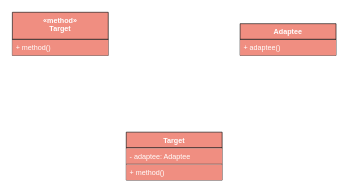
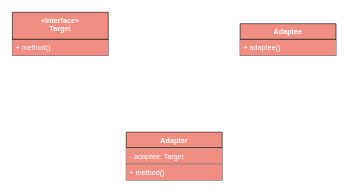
(60, 20) -> (60, 20)
(174, 140) -> (174, 140)
(163, 157) -> (161, 157)
